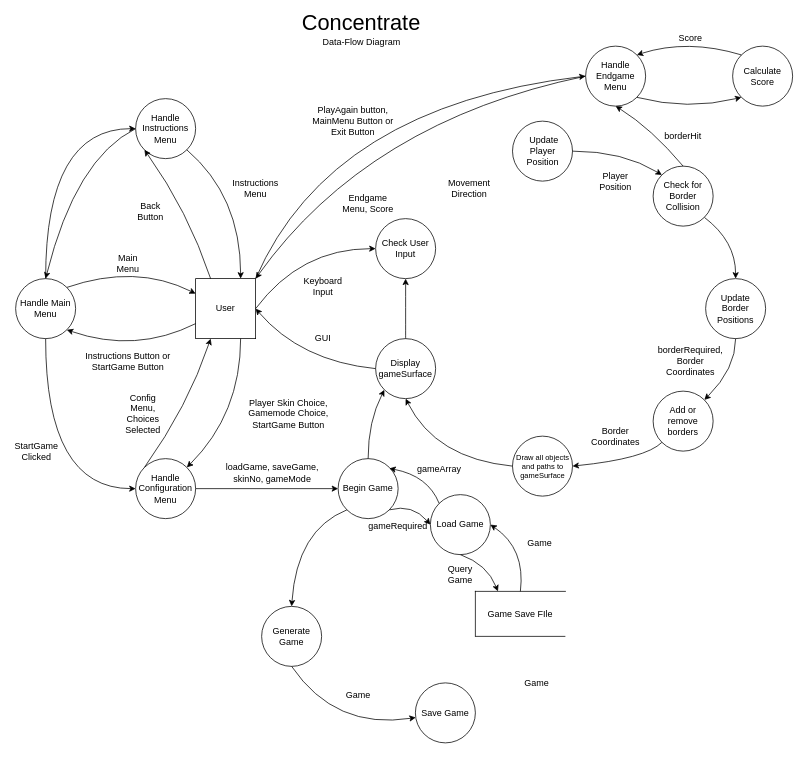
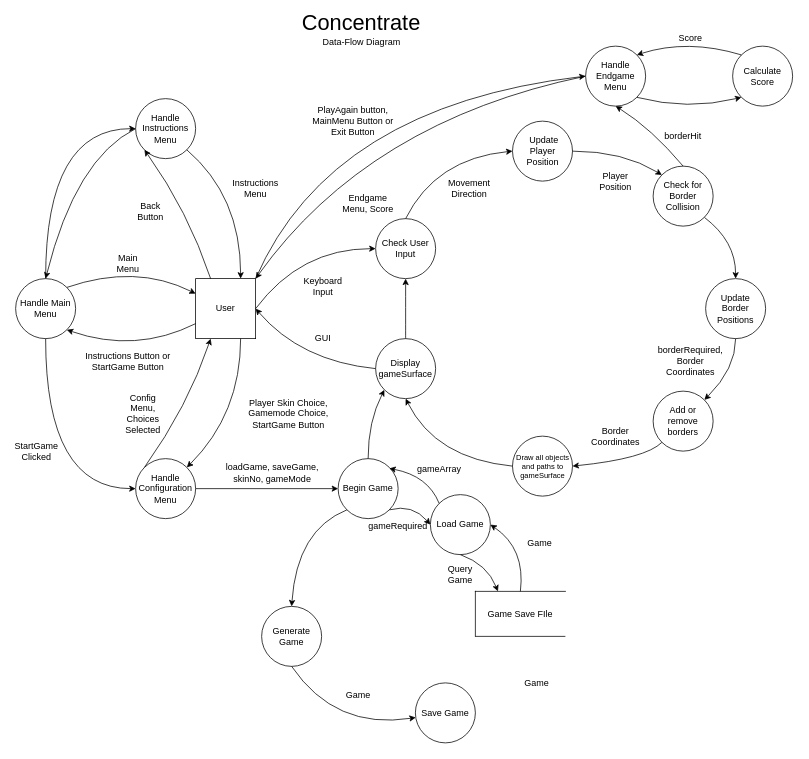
none -> (447, 171)
